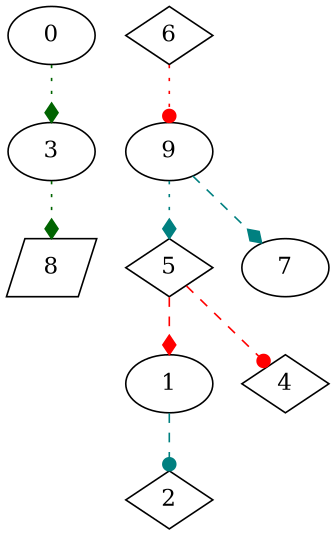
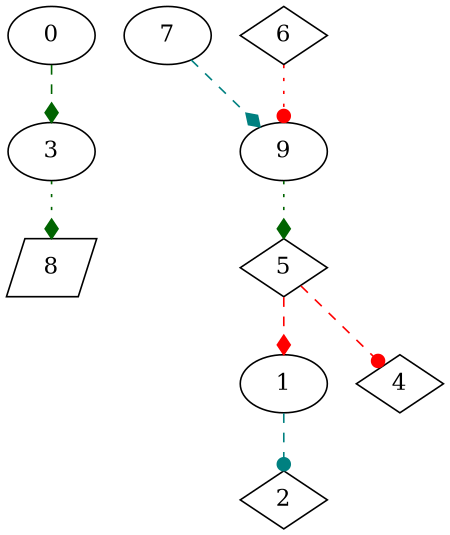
(52, 84) -> (52, 84)
(169, 200) -> (284, 200)
(220, 203) -> (218, 86)
